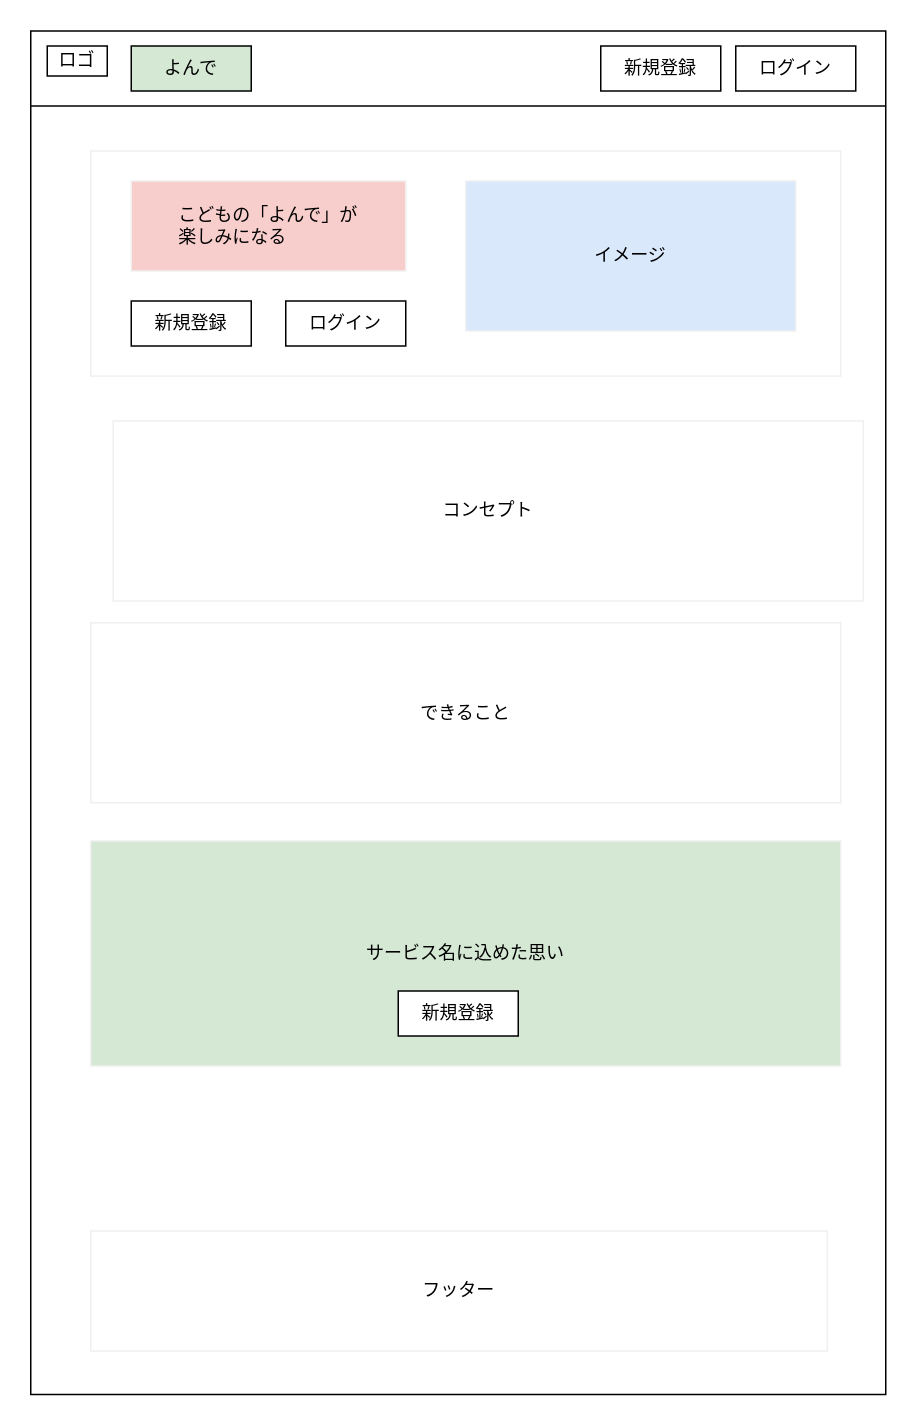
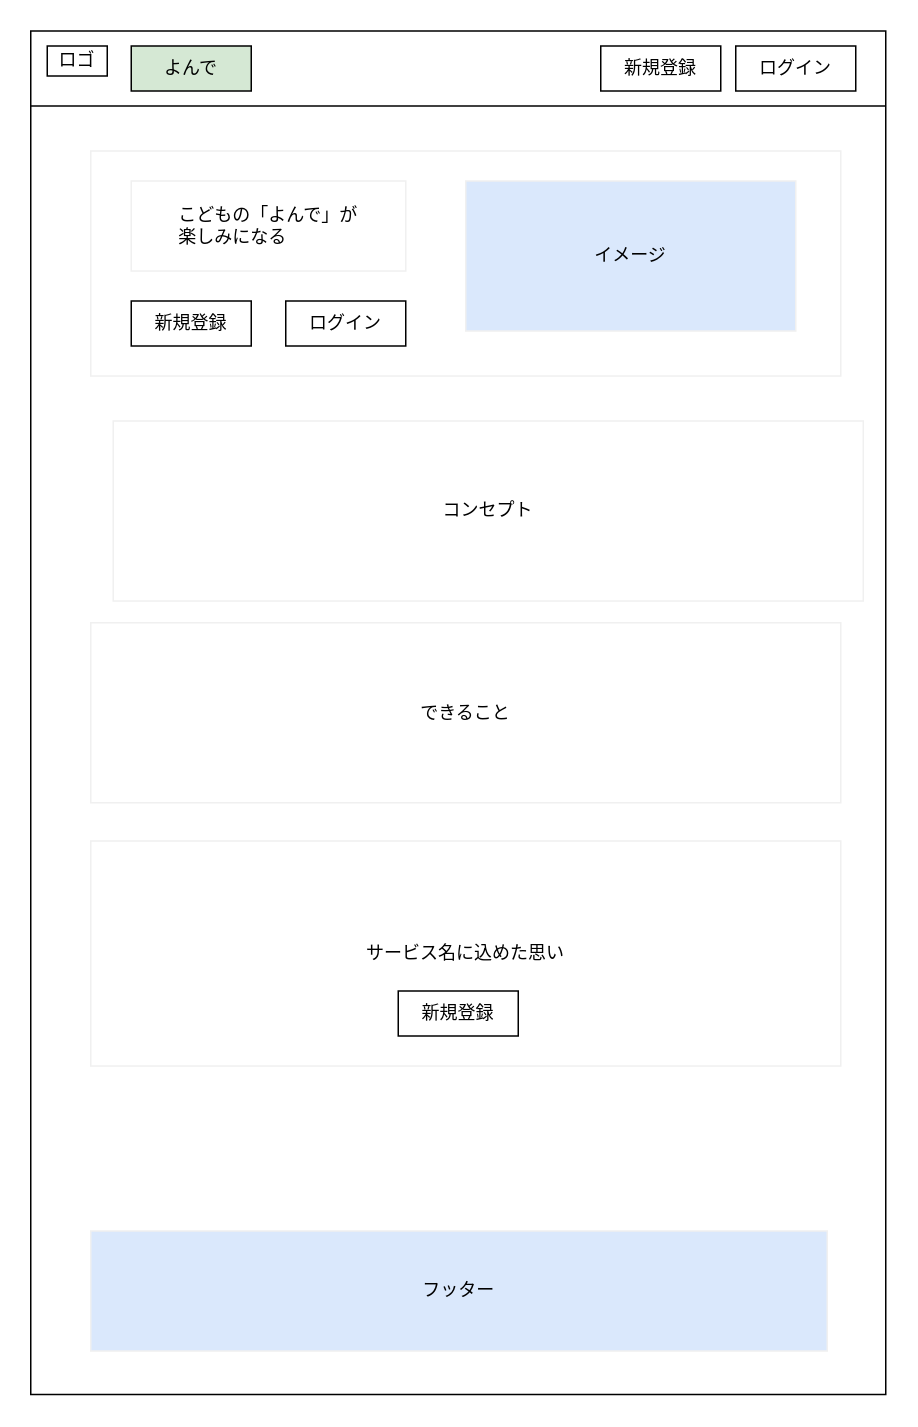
(269, 226) -> (269, 226)
(466, 953) -> (466, 953)
(459, 1291) -> (459, 1291)
